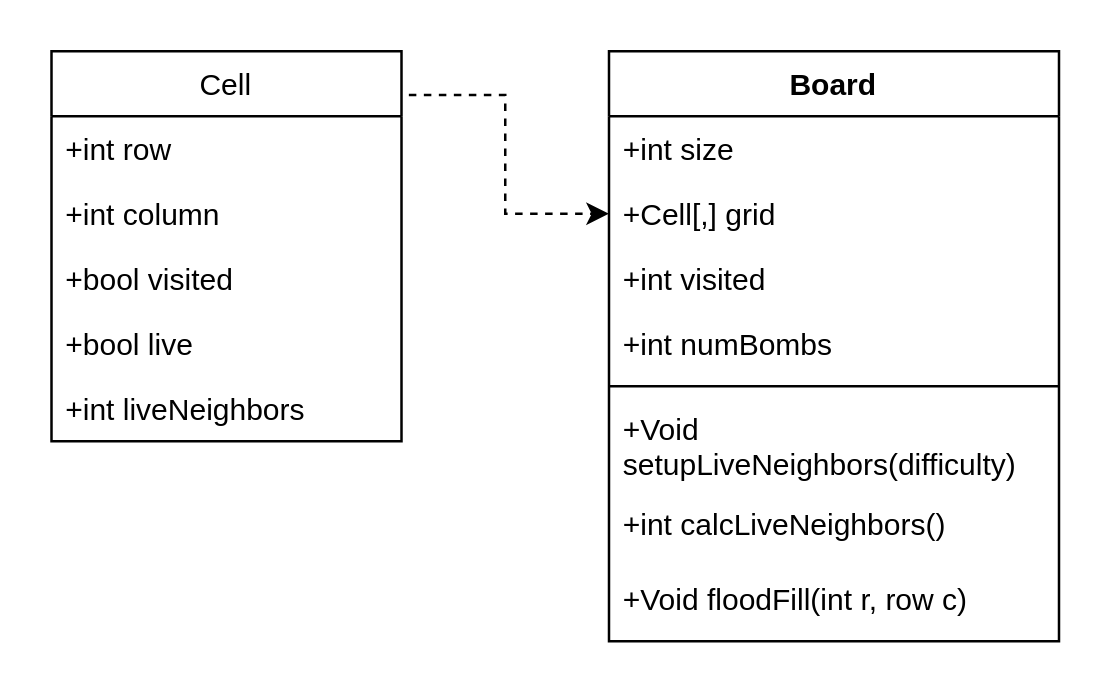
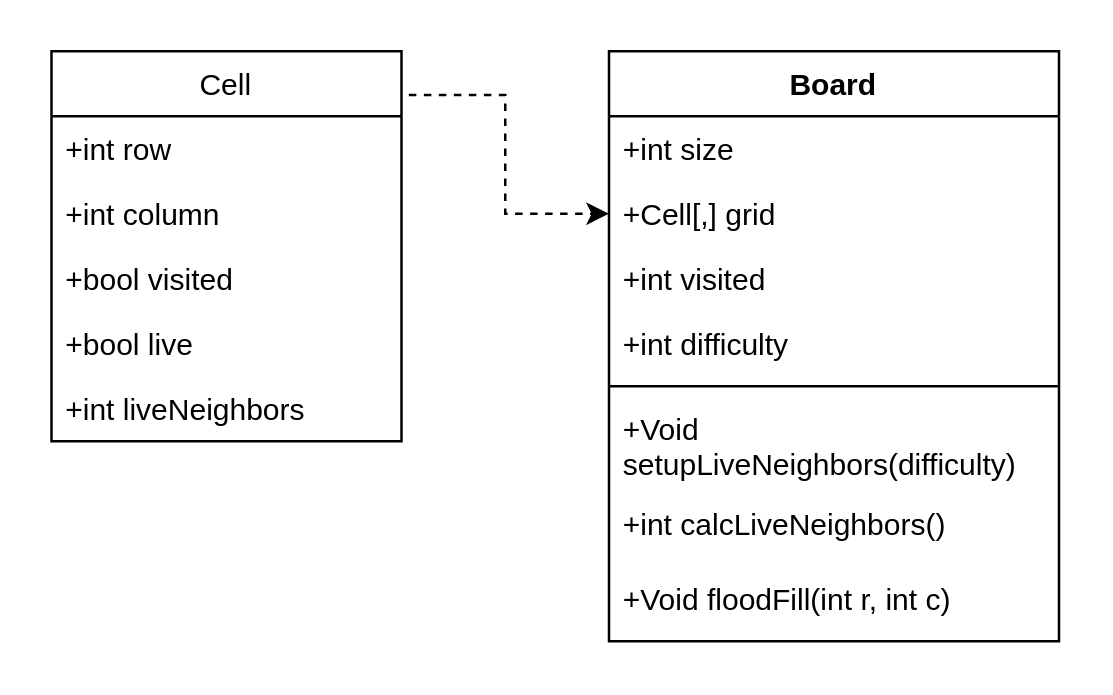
(724, 345) -> (729, 345)
(823, 600) -> (819, 600)
